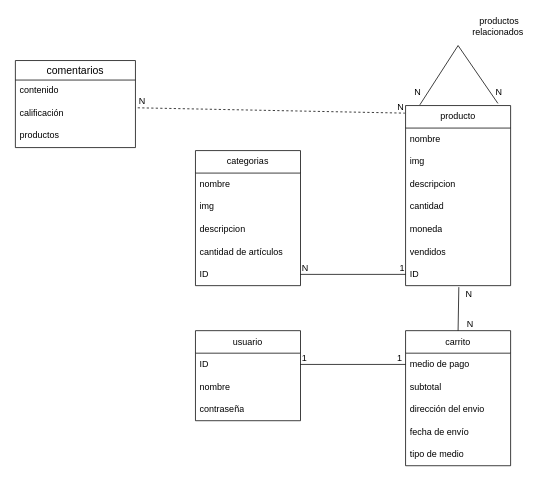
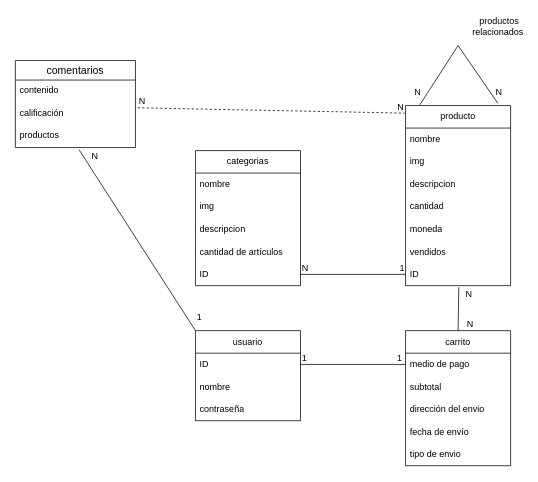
none -> (137, 240)
(438, 454) -> (438, 454)
